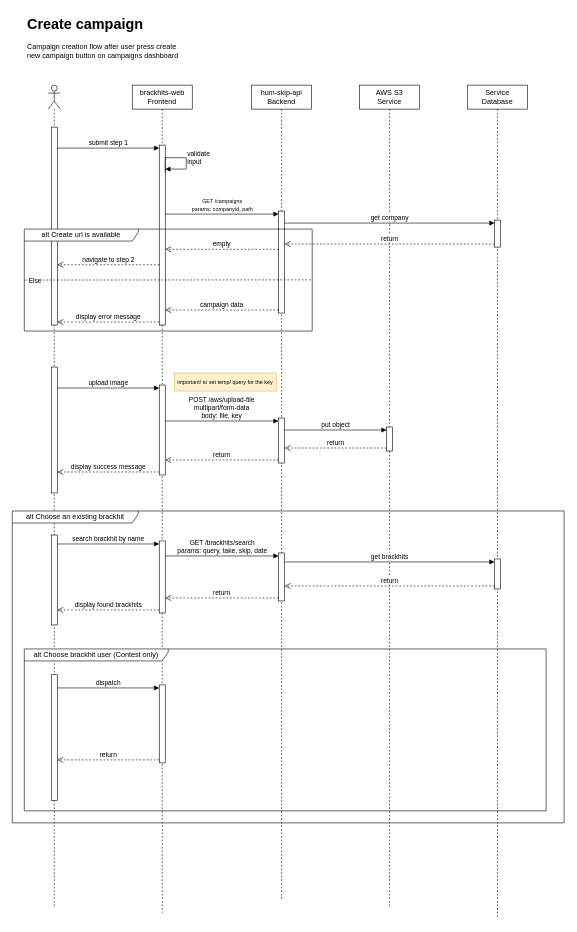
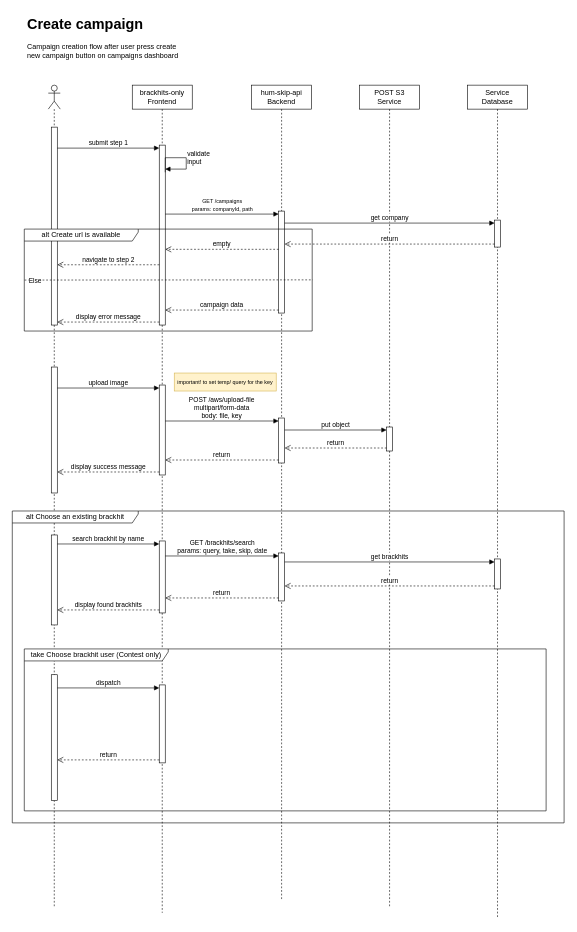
(162, 97) -> (162, 97)
(390, 97) -> (390, 97)
(96, 655) -> (96, 655)
